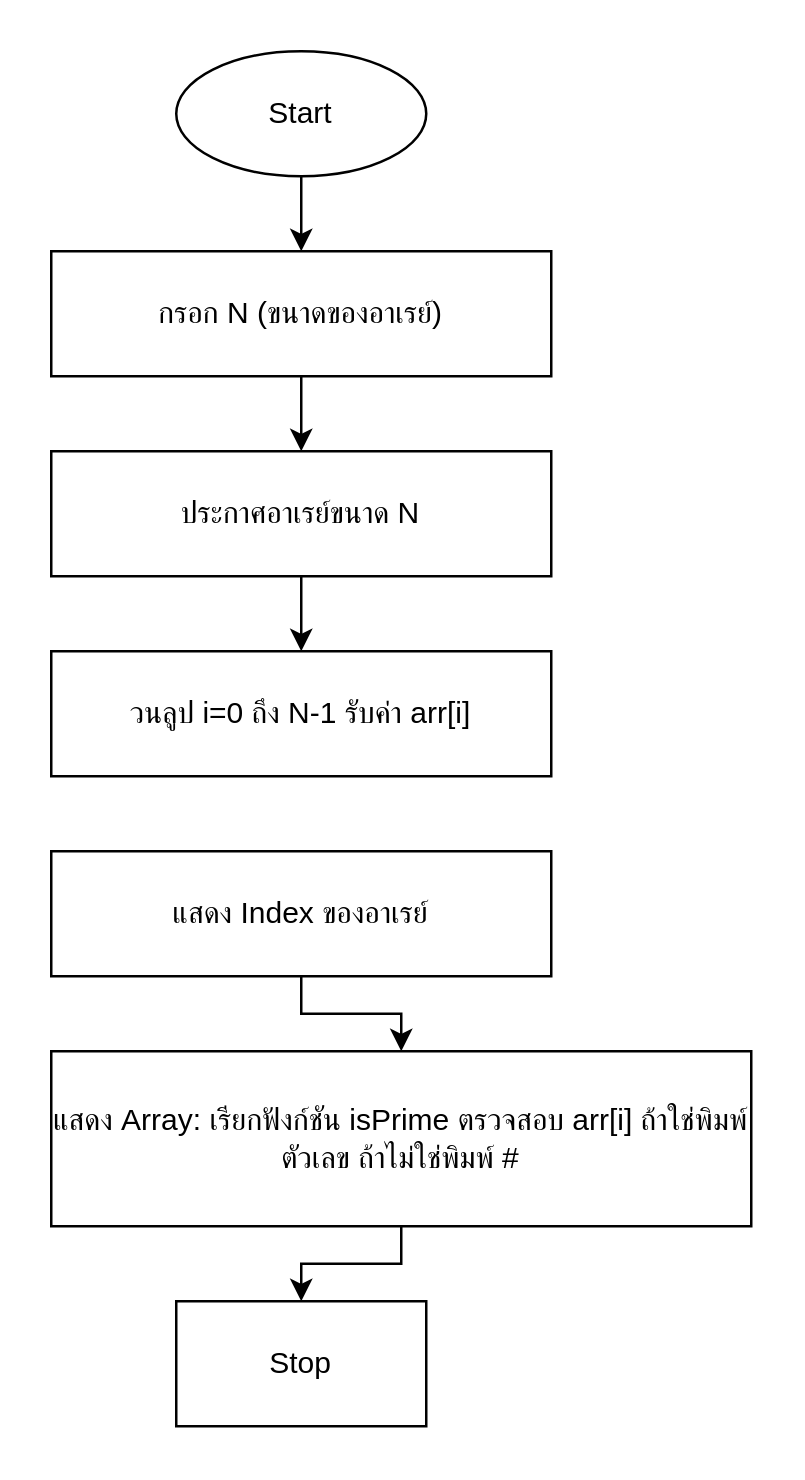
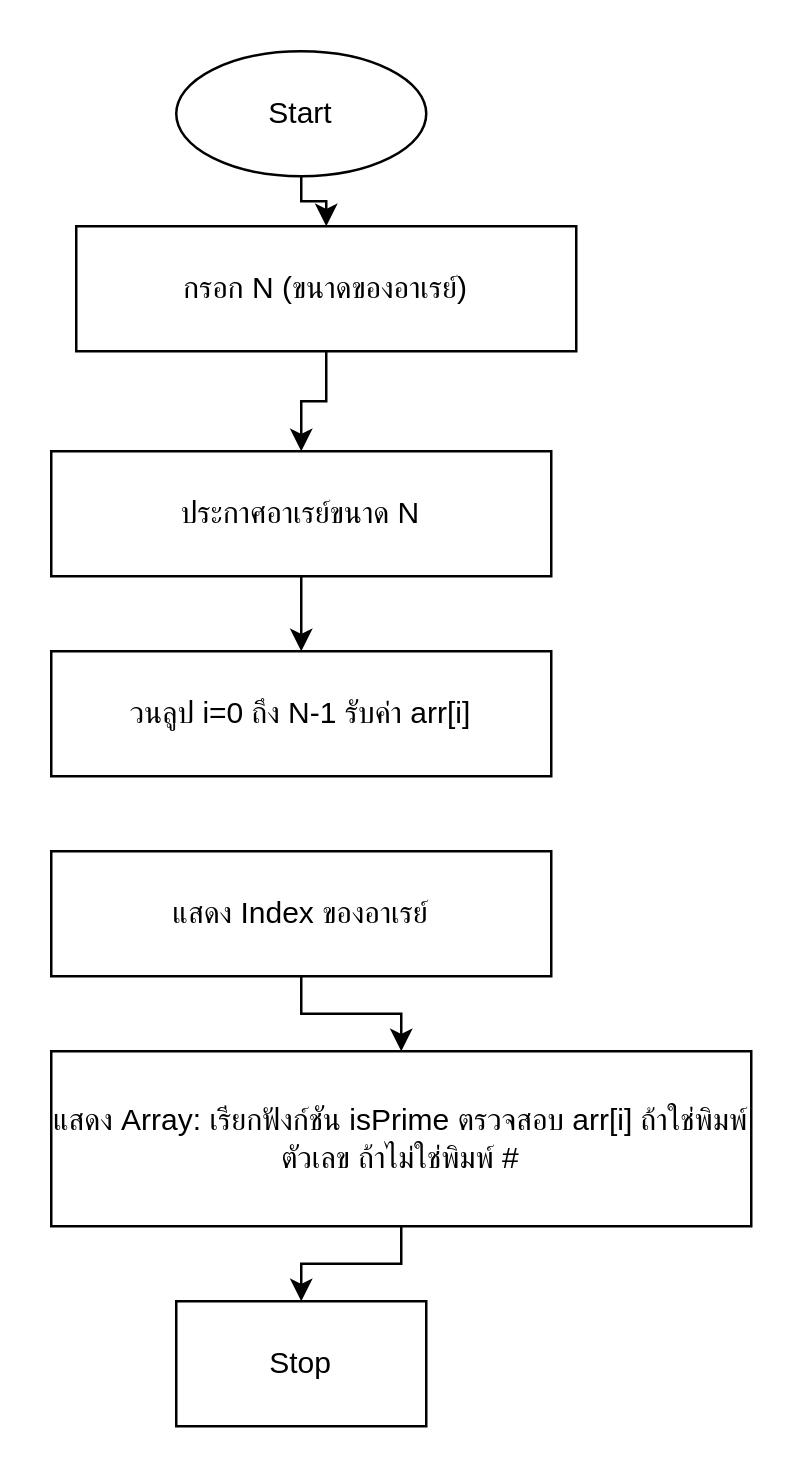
(301, 314) -> (326, 289)
